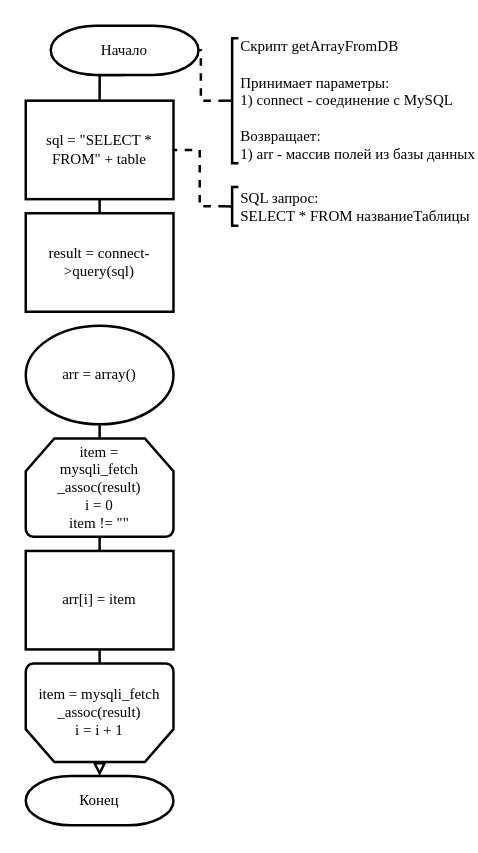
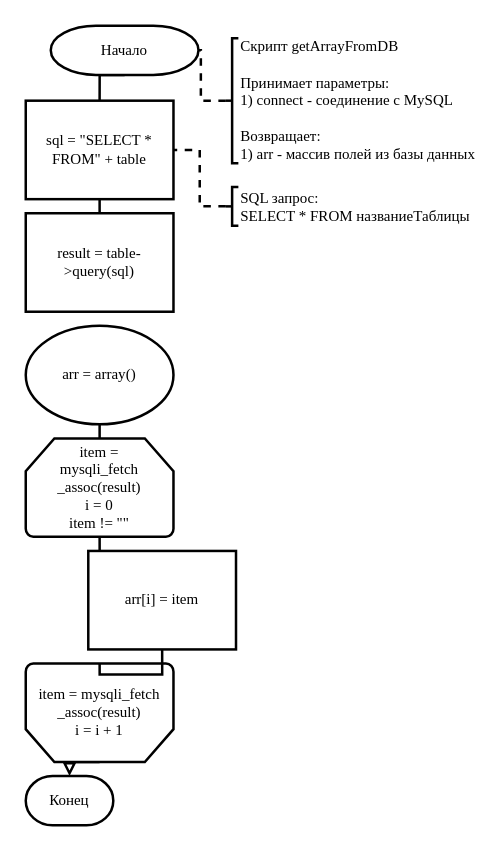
(99, 262) -> (99, 262)
(99, 600) -> (162, 600)
(99, 800) -> (69, 800)
